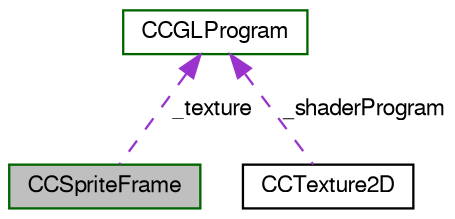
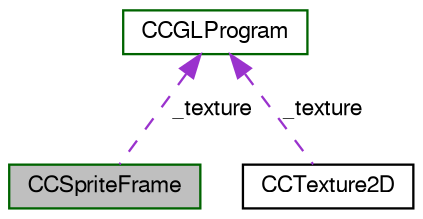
(362, 109) -> (320, 109)
